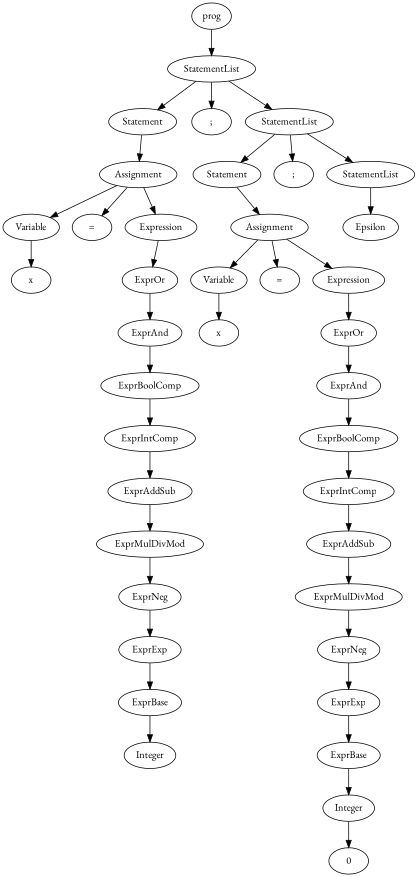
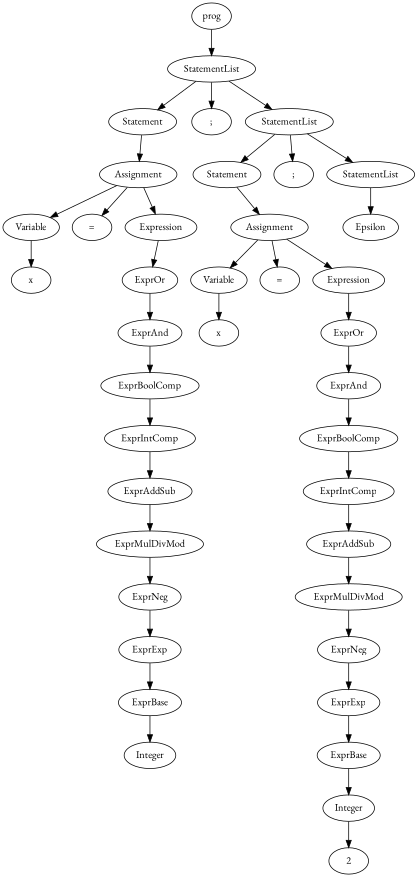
(349, 861) -> (349, 861)
